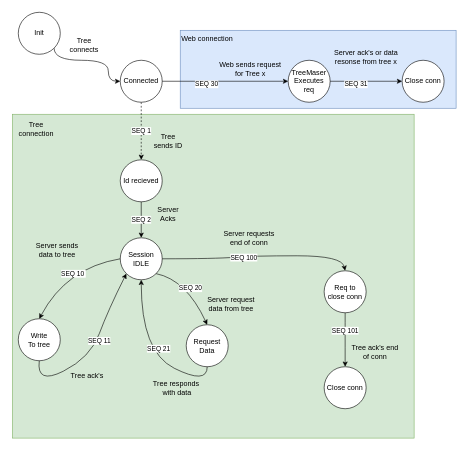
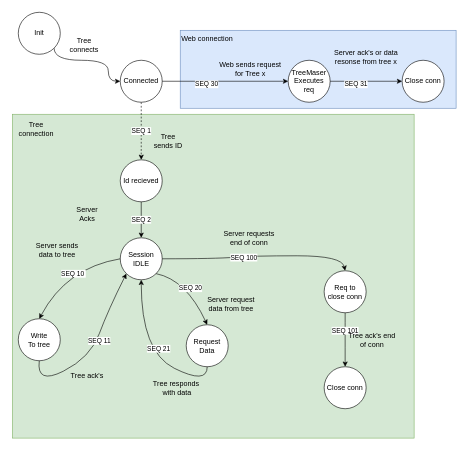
(168, 214) -> (87, 214)
(375, 352) -> (372, 340)
